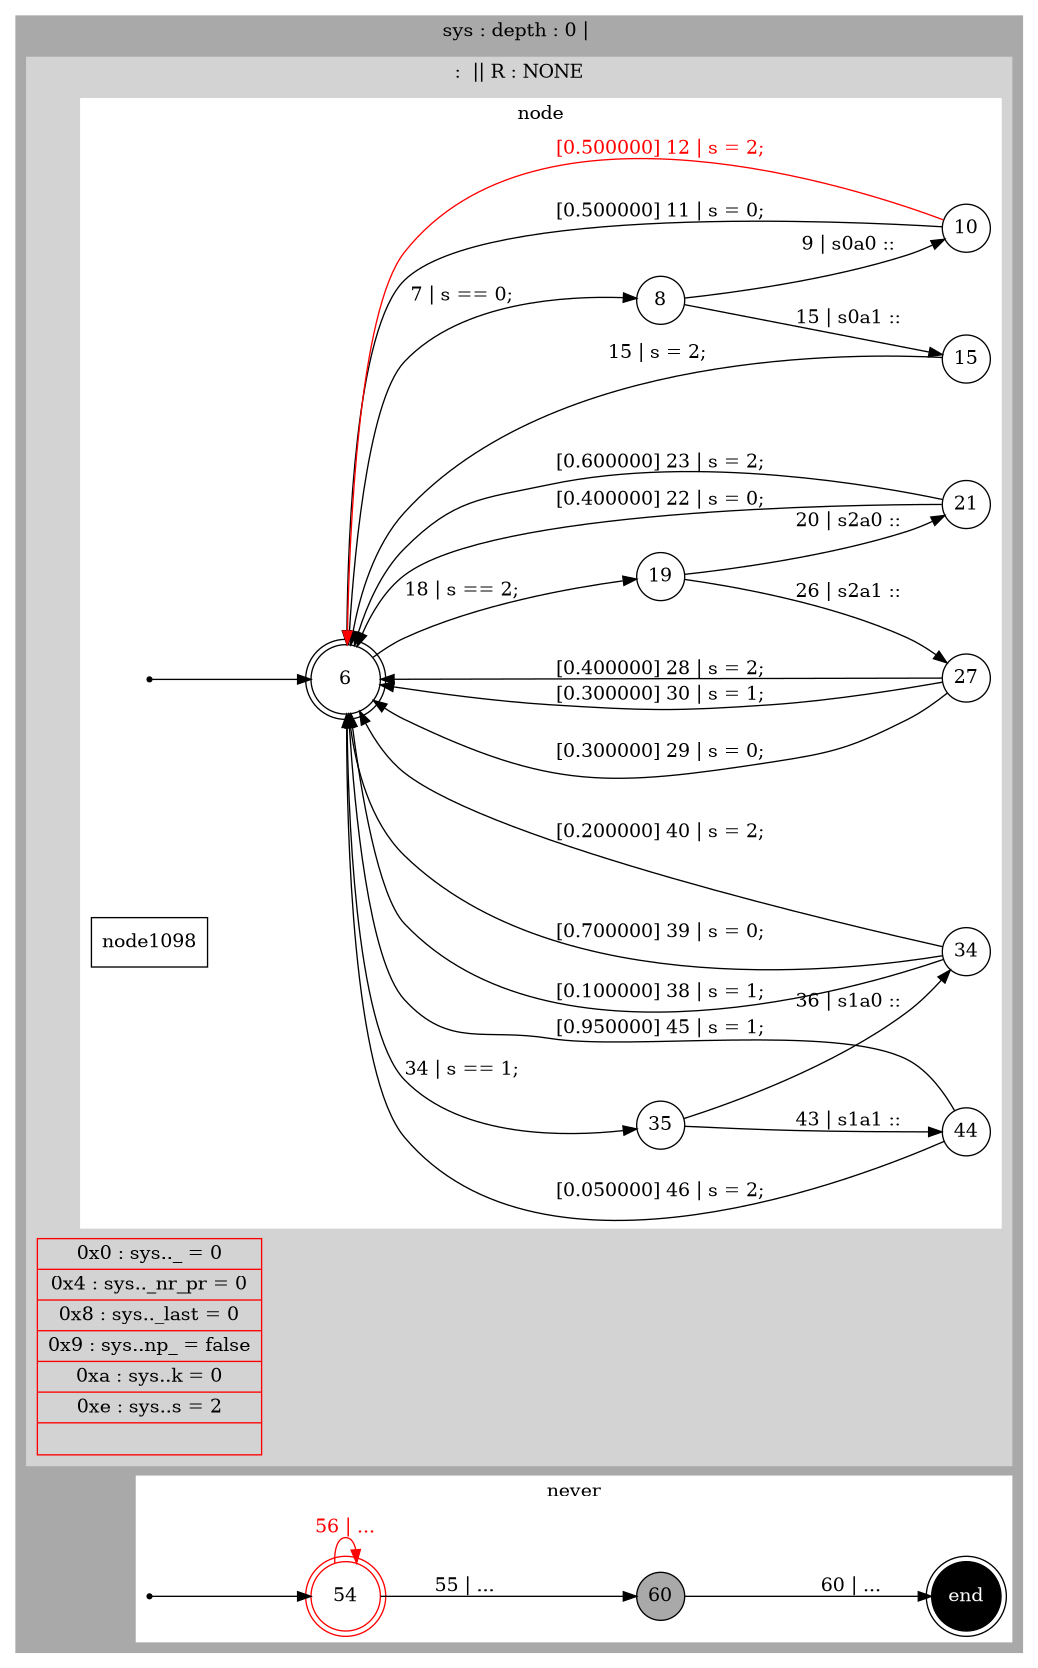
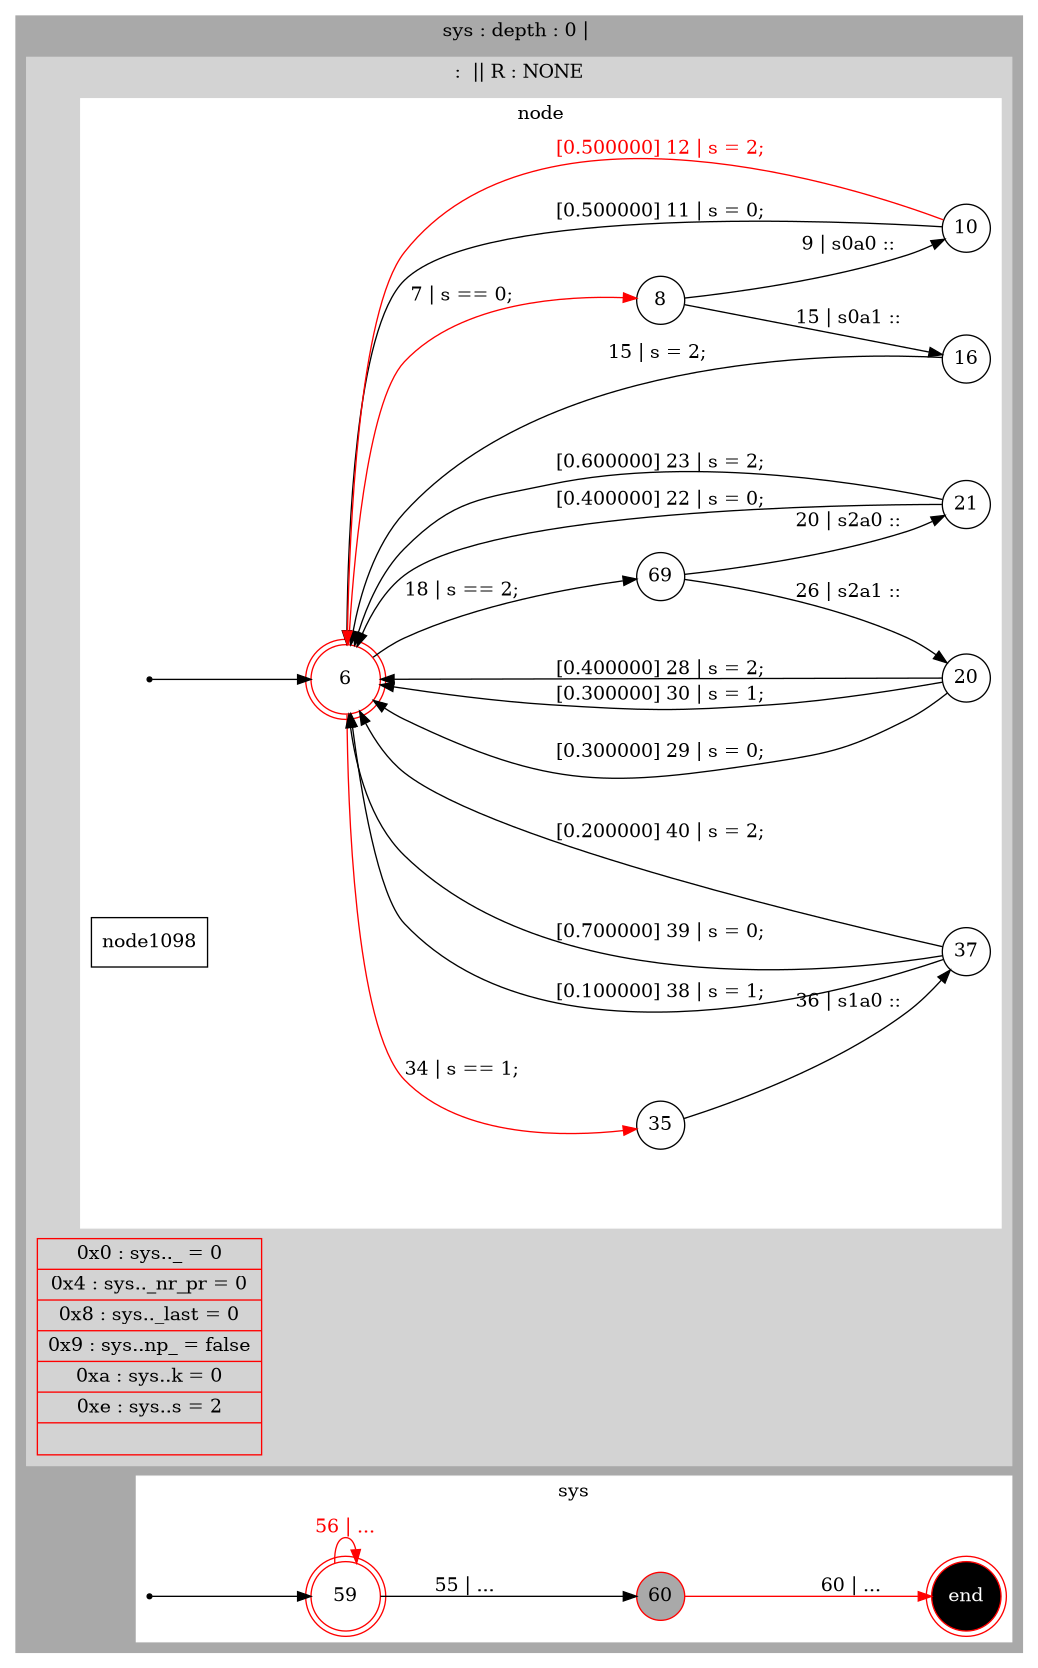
(966, 359) -> (966, 359)
(390, 386) -> (390, 386)
(661, 577) -> (661, 577)
(966, 678) -> (966, 678)
(346, 679) -> (346, 679)
(966, 952) -> (966, 952)
(375, 1016) -> (375, 1016)
(966, 1132) -> none
(574, 1492) -> (574, 1492)
(346, 1596) -> (346, 1596)
(661, 1596) -> (661, 1596)
(801, 1596) -> (801, 1596)
(966, 1596) -> (966, 1596)
